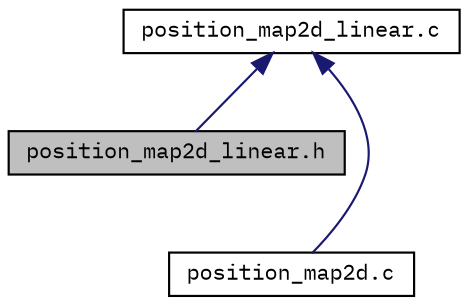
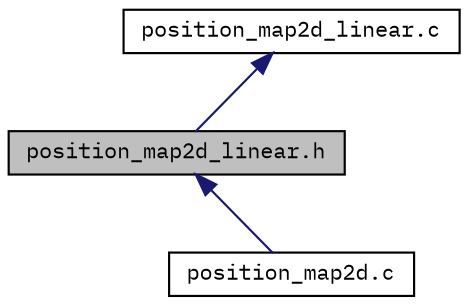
(367, 164) -> (242, 222)
